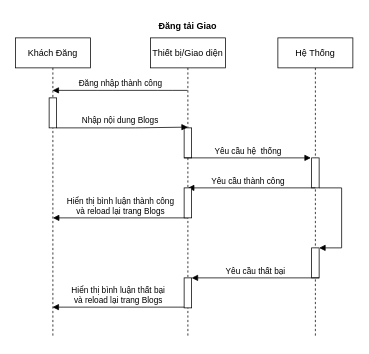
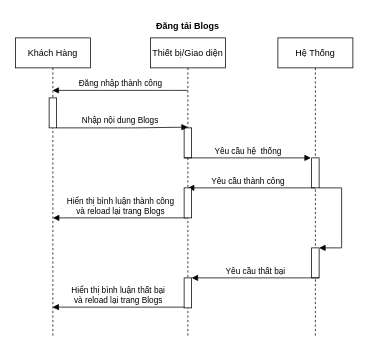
(188, 26) -> (188, 26)
(53, 53) -> (53, 53)
